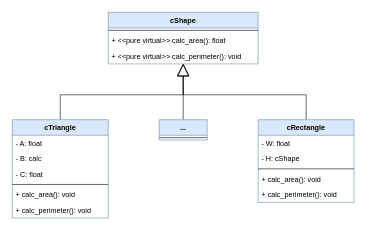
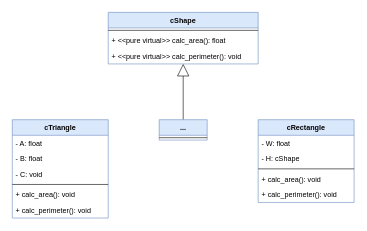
(108, 95) -> none
(258, 95) -> none
(30, 159) -> (32, 159)
(32, 175) -> (30, 175)
